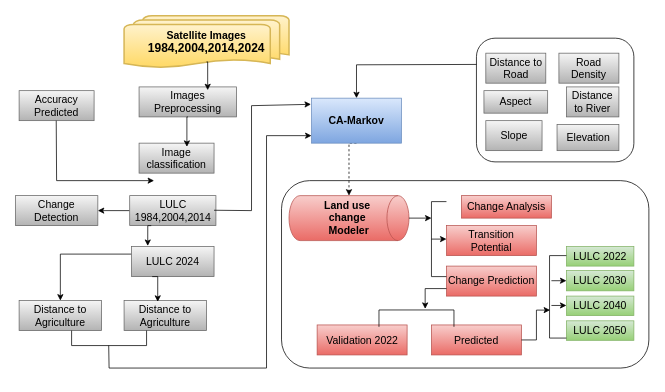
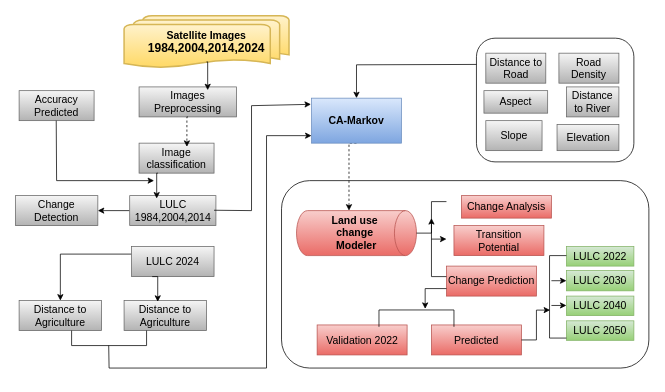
(187, 127) -> (187, 127)
none -> (157, 182)
(349, 218) -> (357, 233)
(148, 233) -> none
(492, 240) -> (499, 240)
